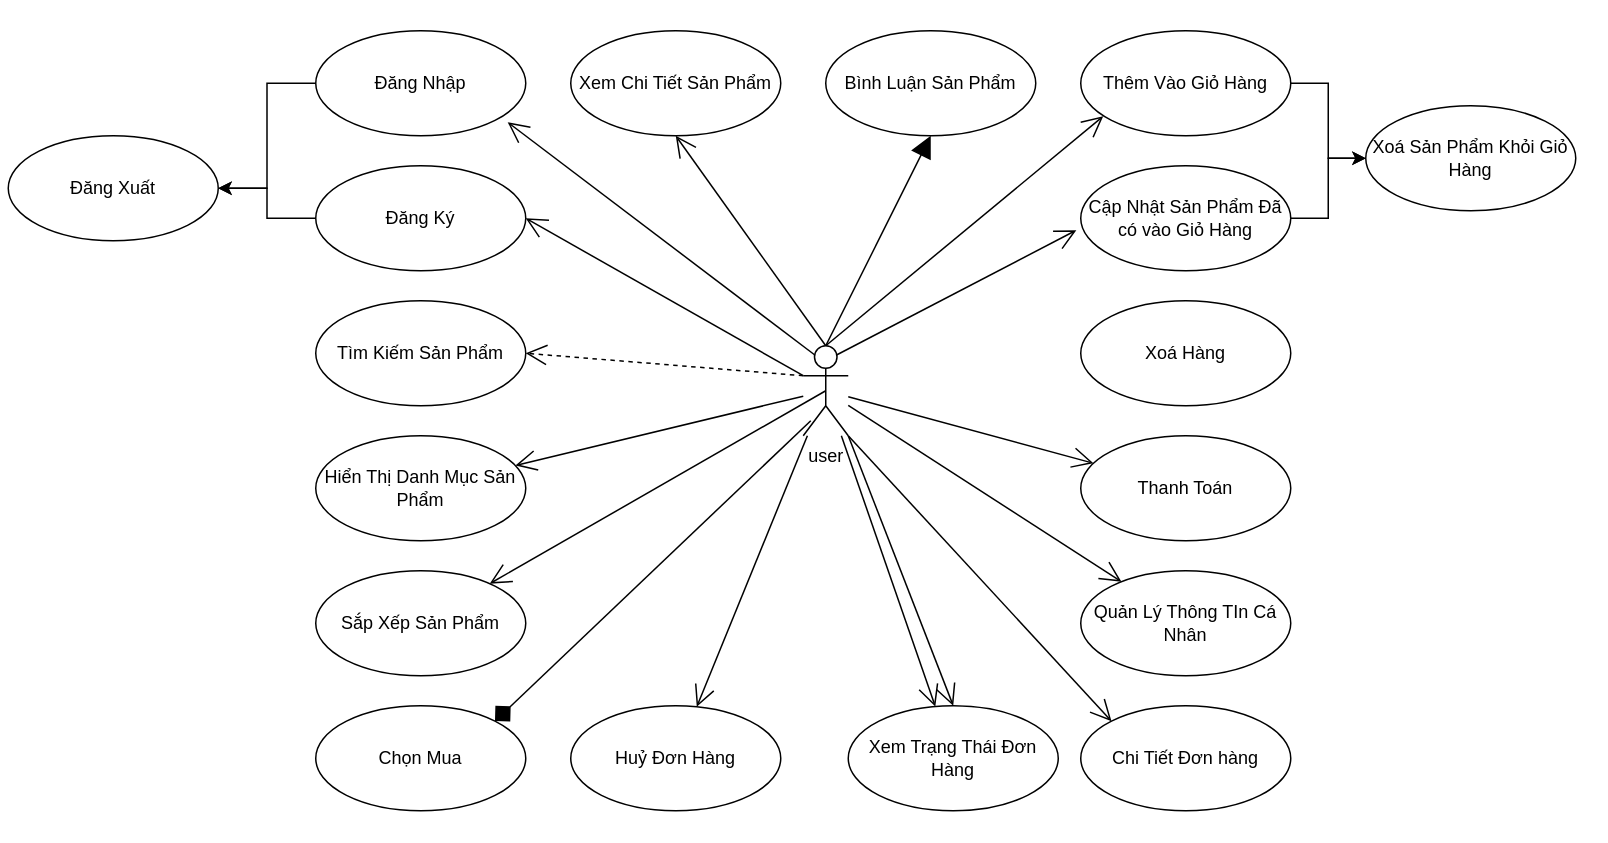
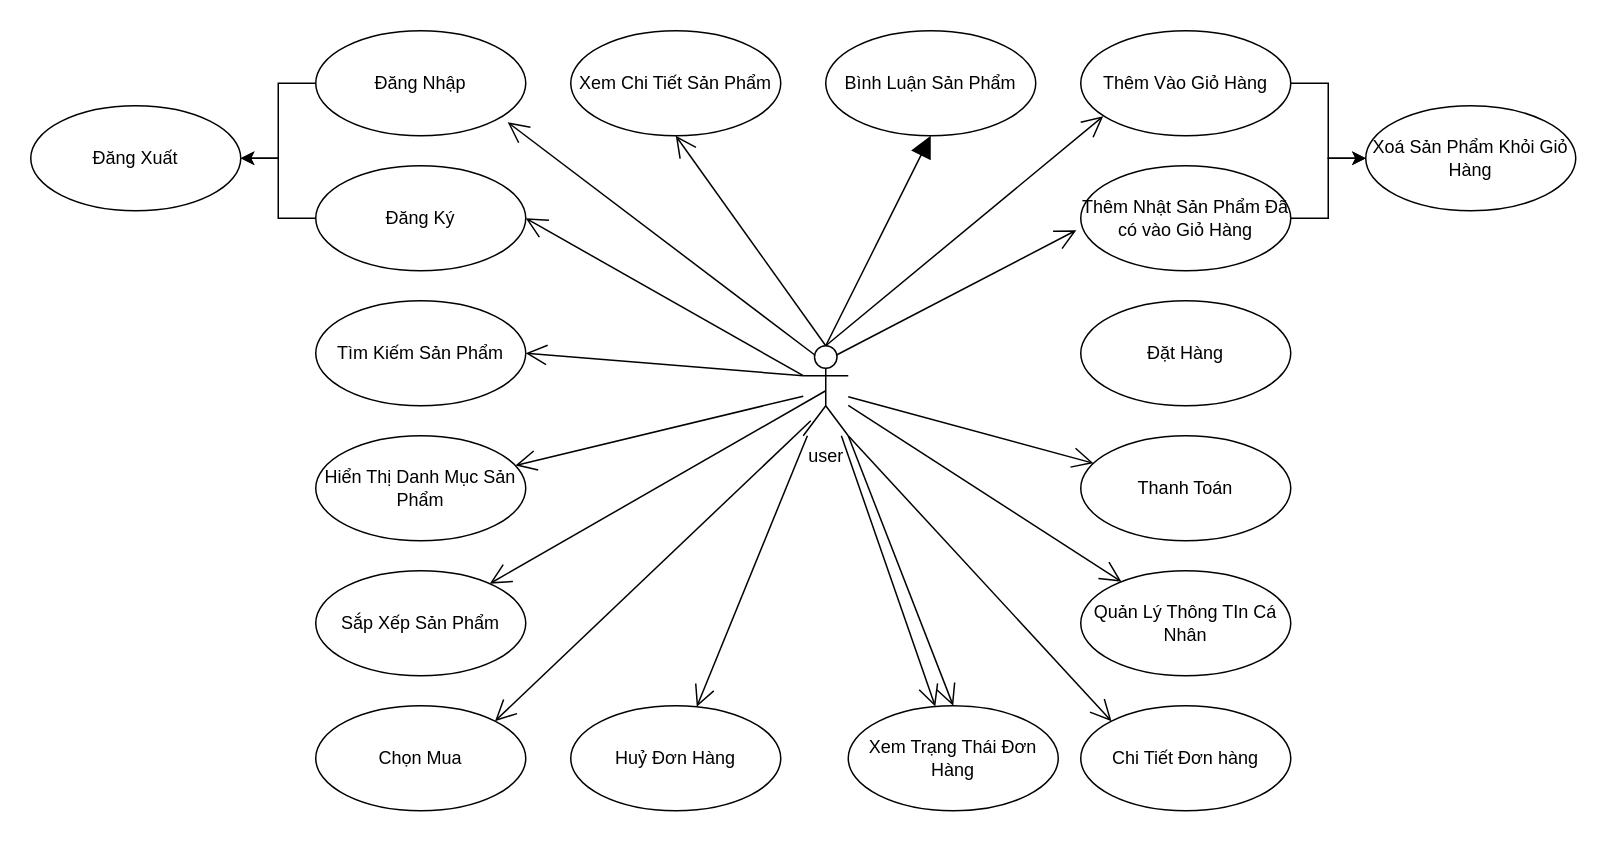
(113, 188) -> (136, 158)
(1186, 218) -> (1186, 218)
(1186, 353) -> (1186, 353)
(667, 365) -> (667, 365)
(511, 706) -> (505, 712)
